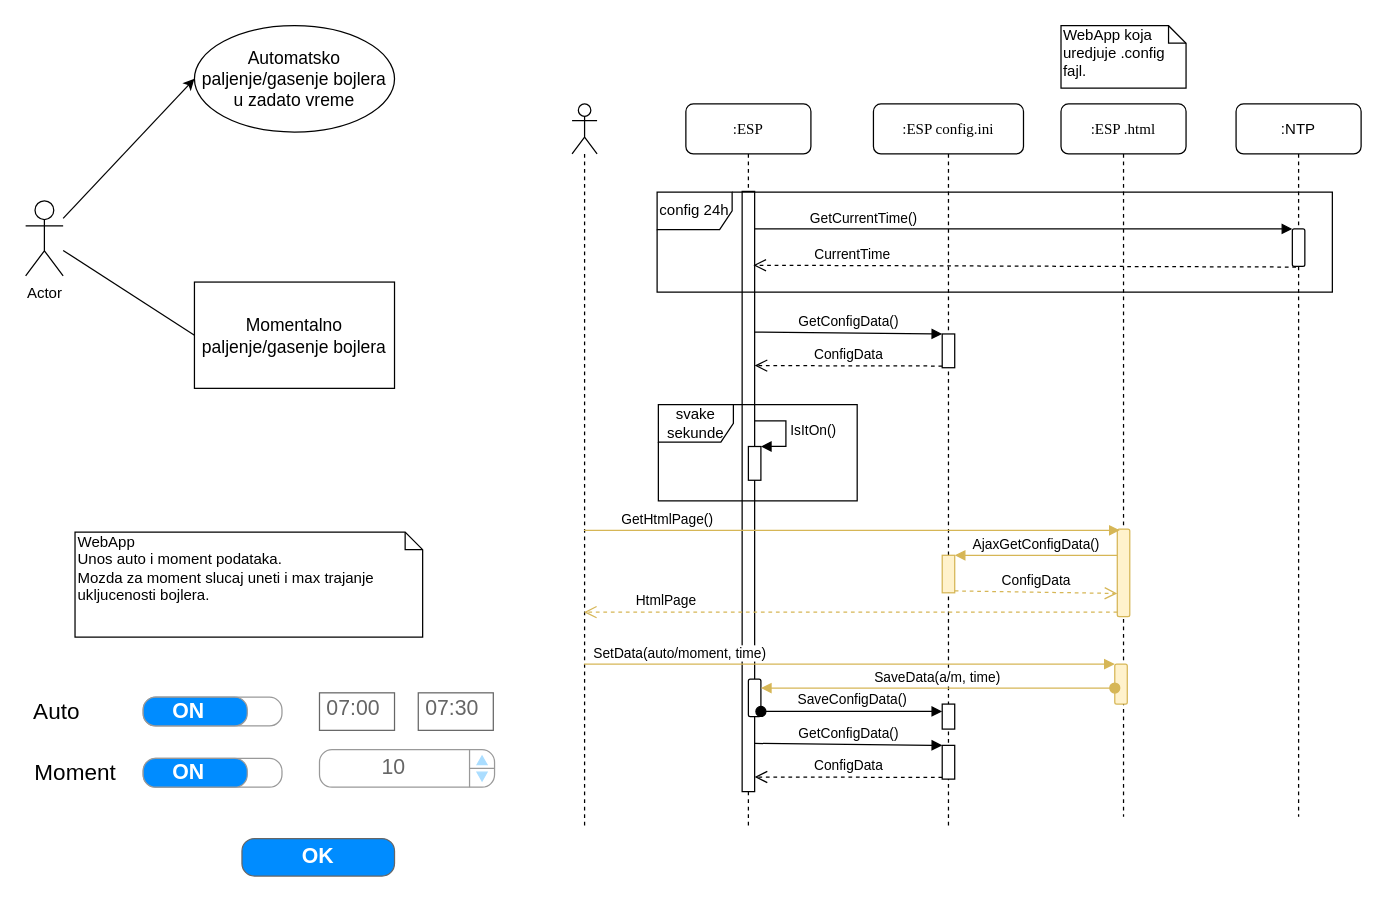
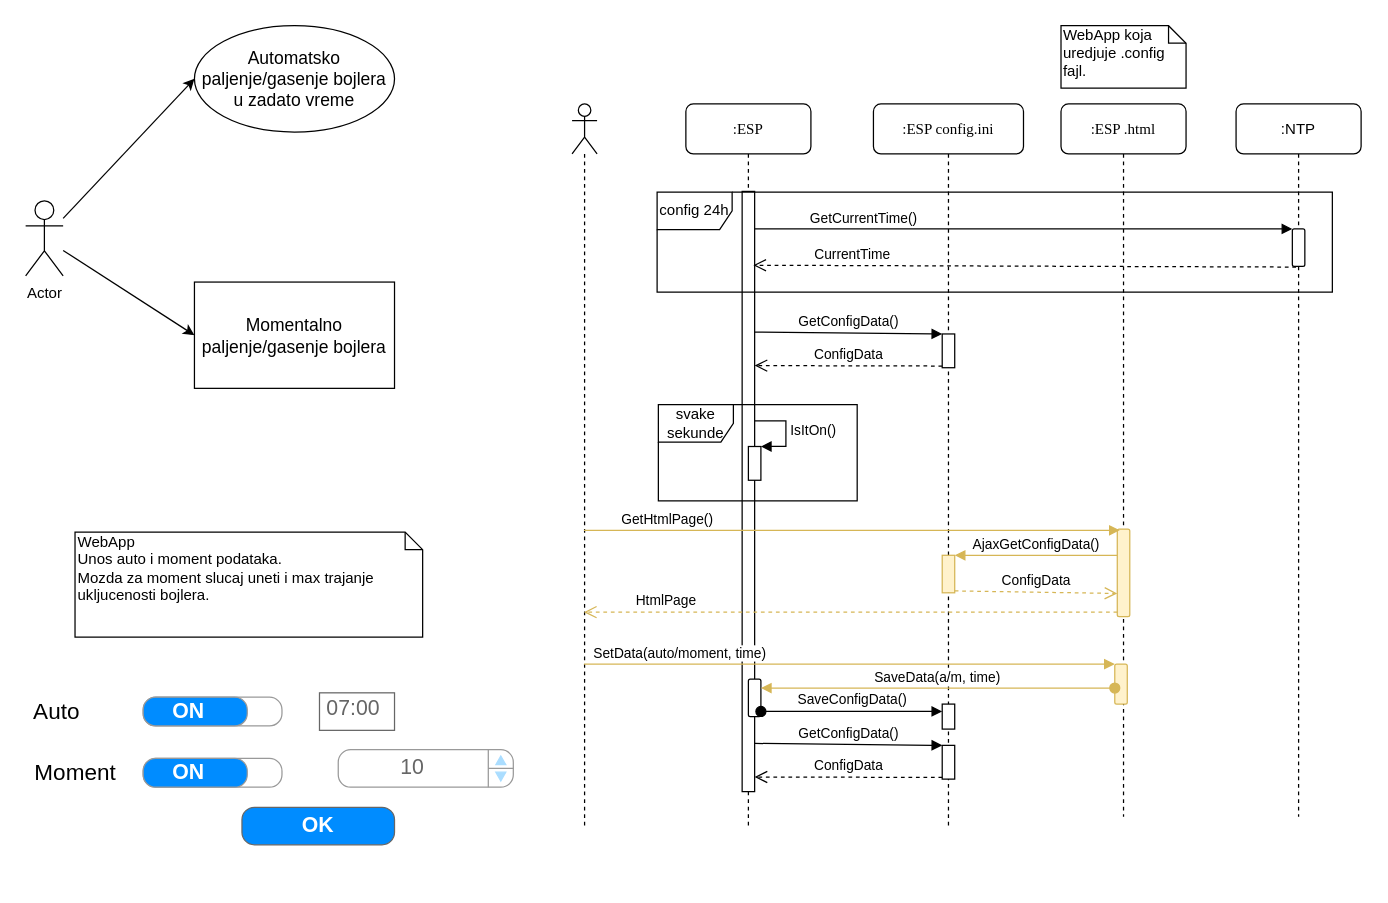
(189, 332) -> (186, 330)
(456, 711) -> none
(407, 768) -> (426, 768)
(318, 857) -> (318, 826)
